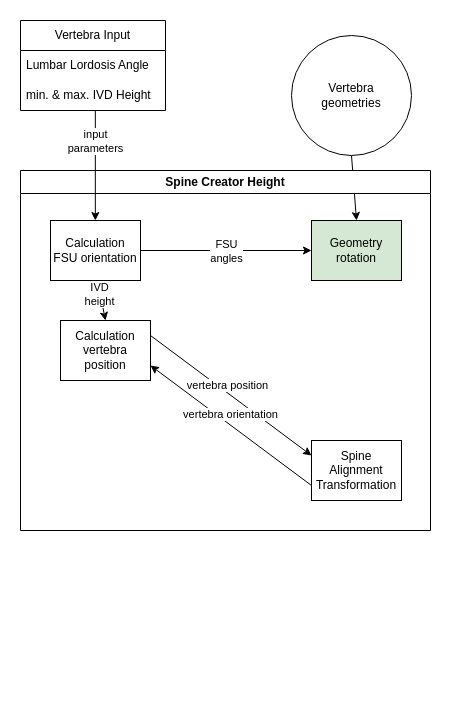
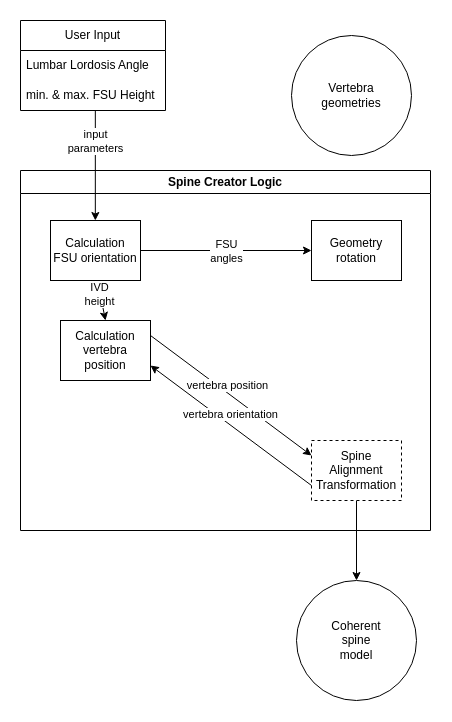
(93, 36) -> (93, 36)
(88, 96) -> (88, 96)
(226, 183) -> (226, 183)
(355, 203) -> none
(357, 251) -> (357, 251)
(357, 471) -> (357, 471)
none -> (357, 537)
none -> (357, 641)
